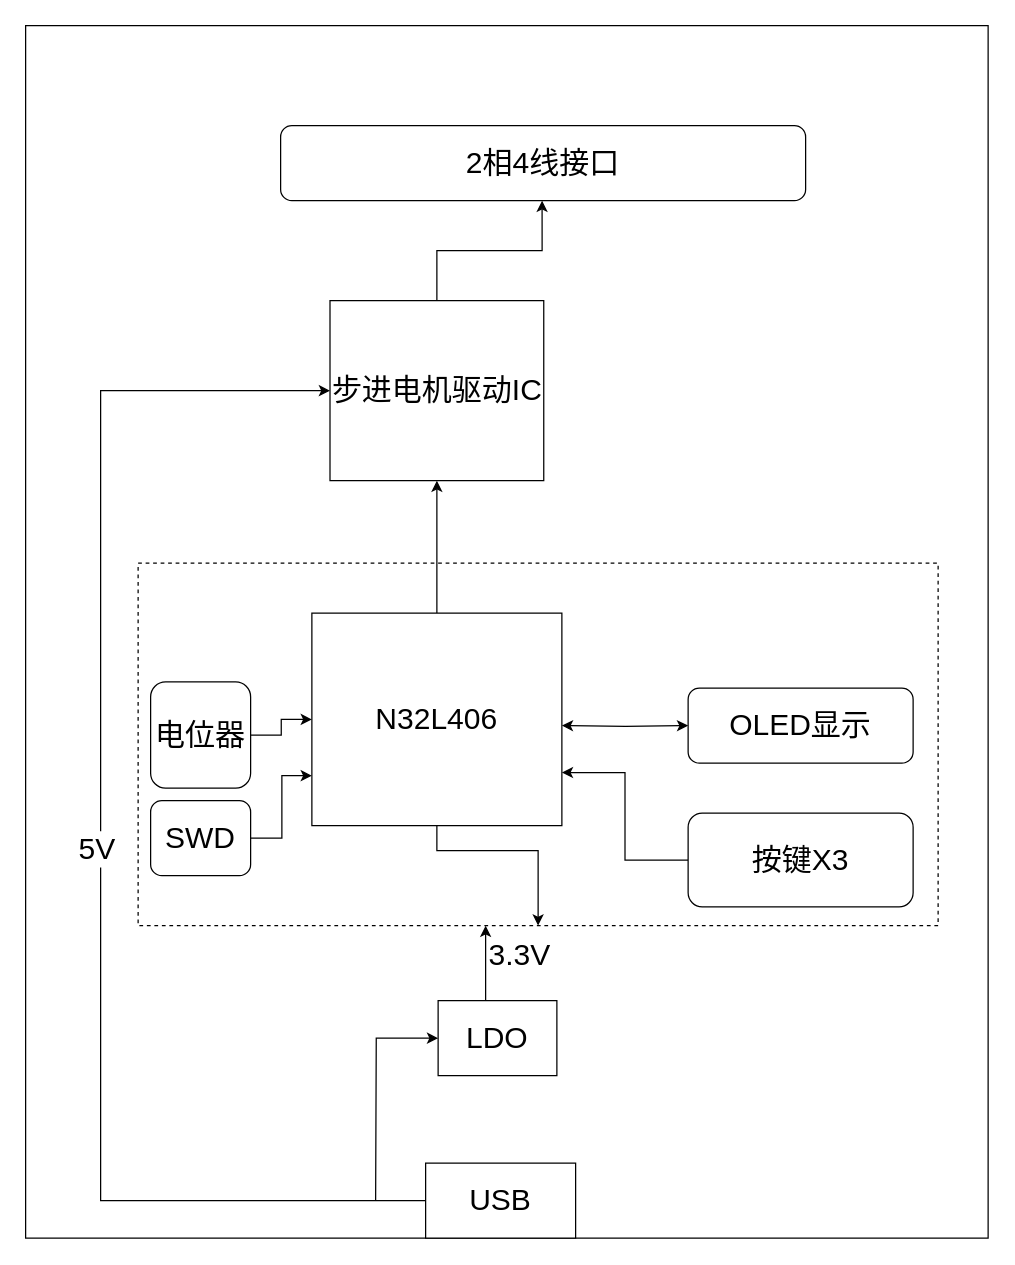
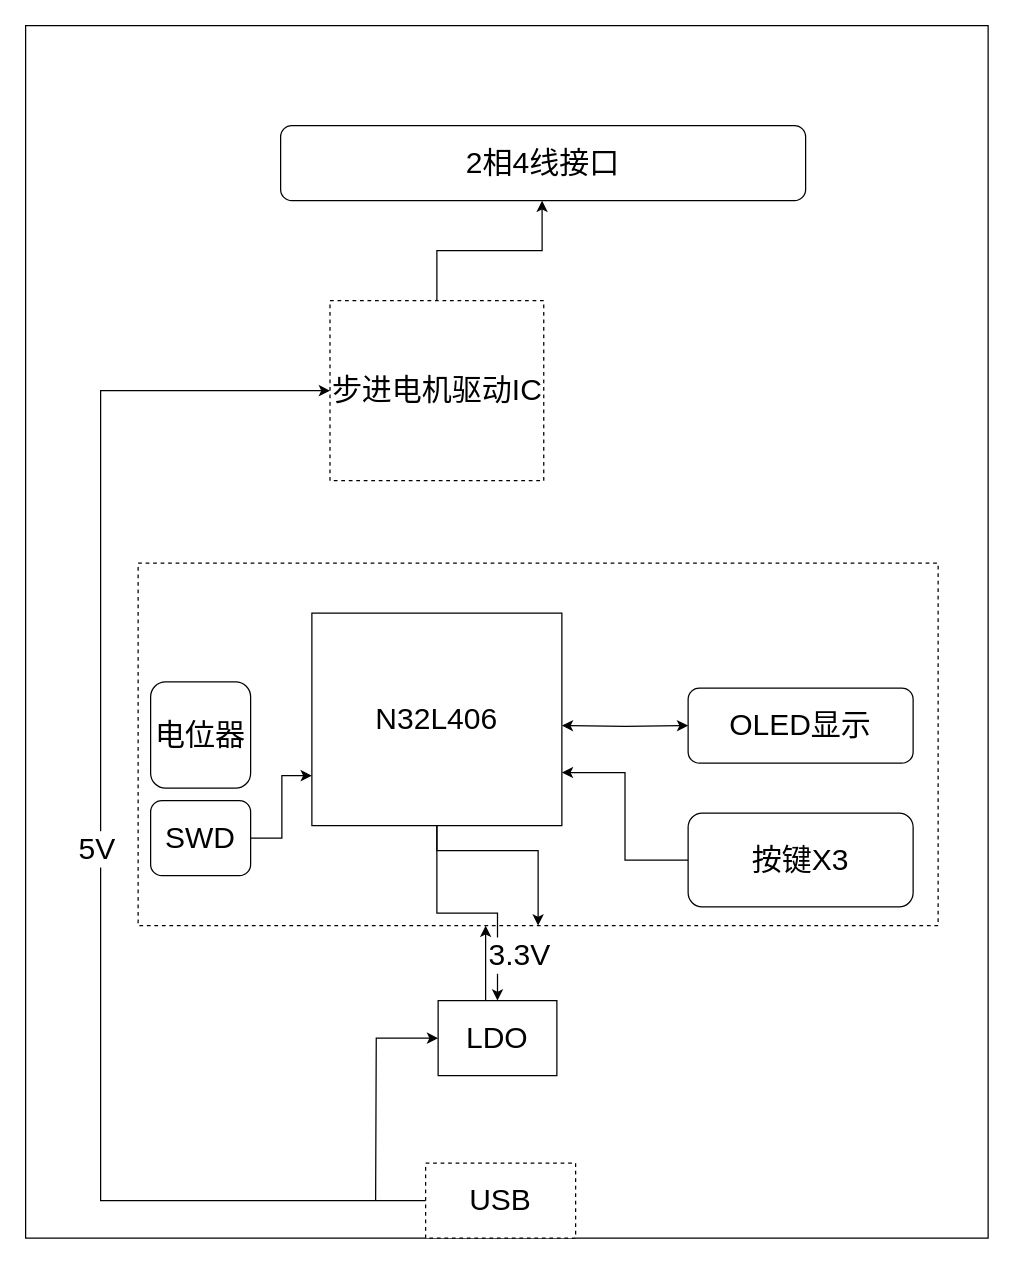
(437, 391) -> (437, 391)
(437, 551) -> (449, 913)
(281, 732) -> none
(501, 1201) -> (501, 1201)
